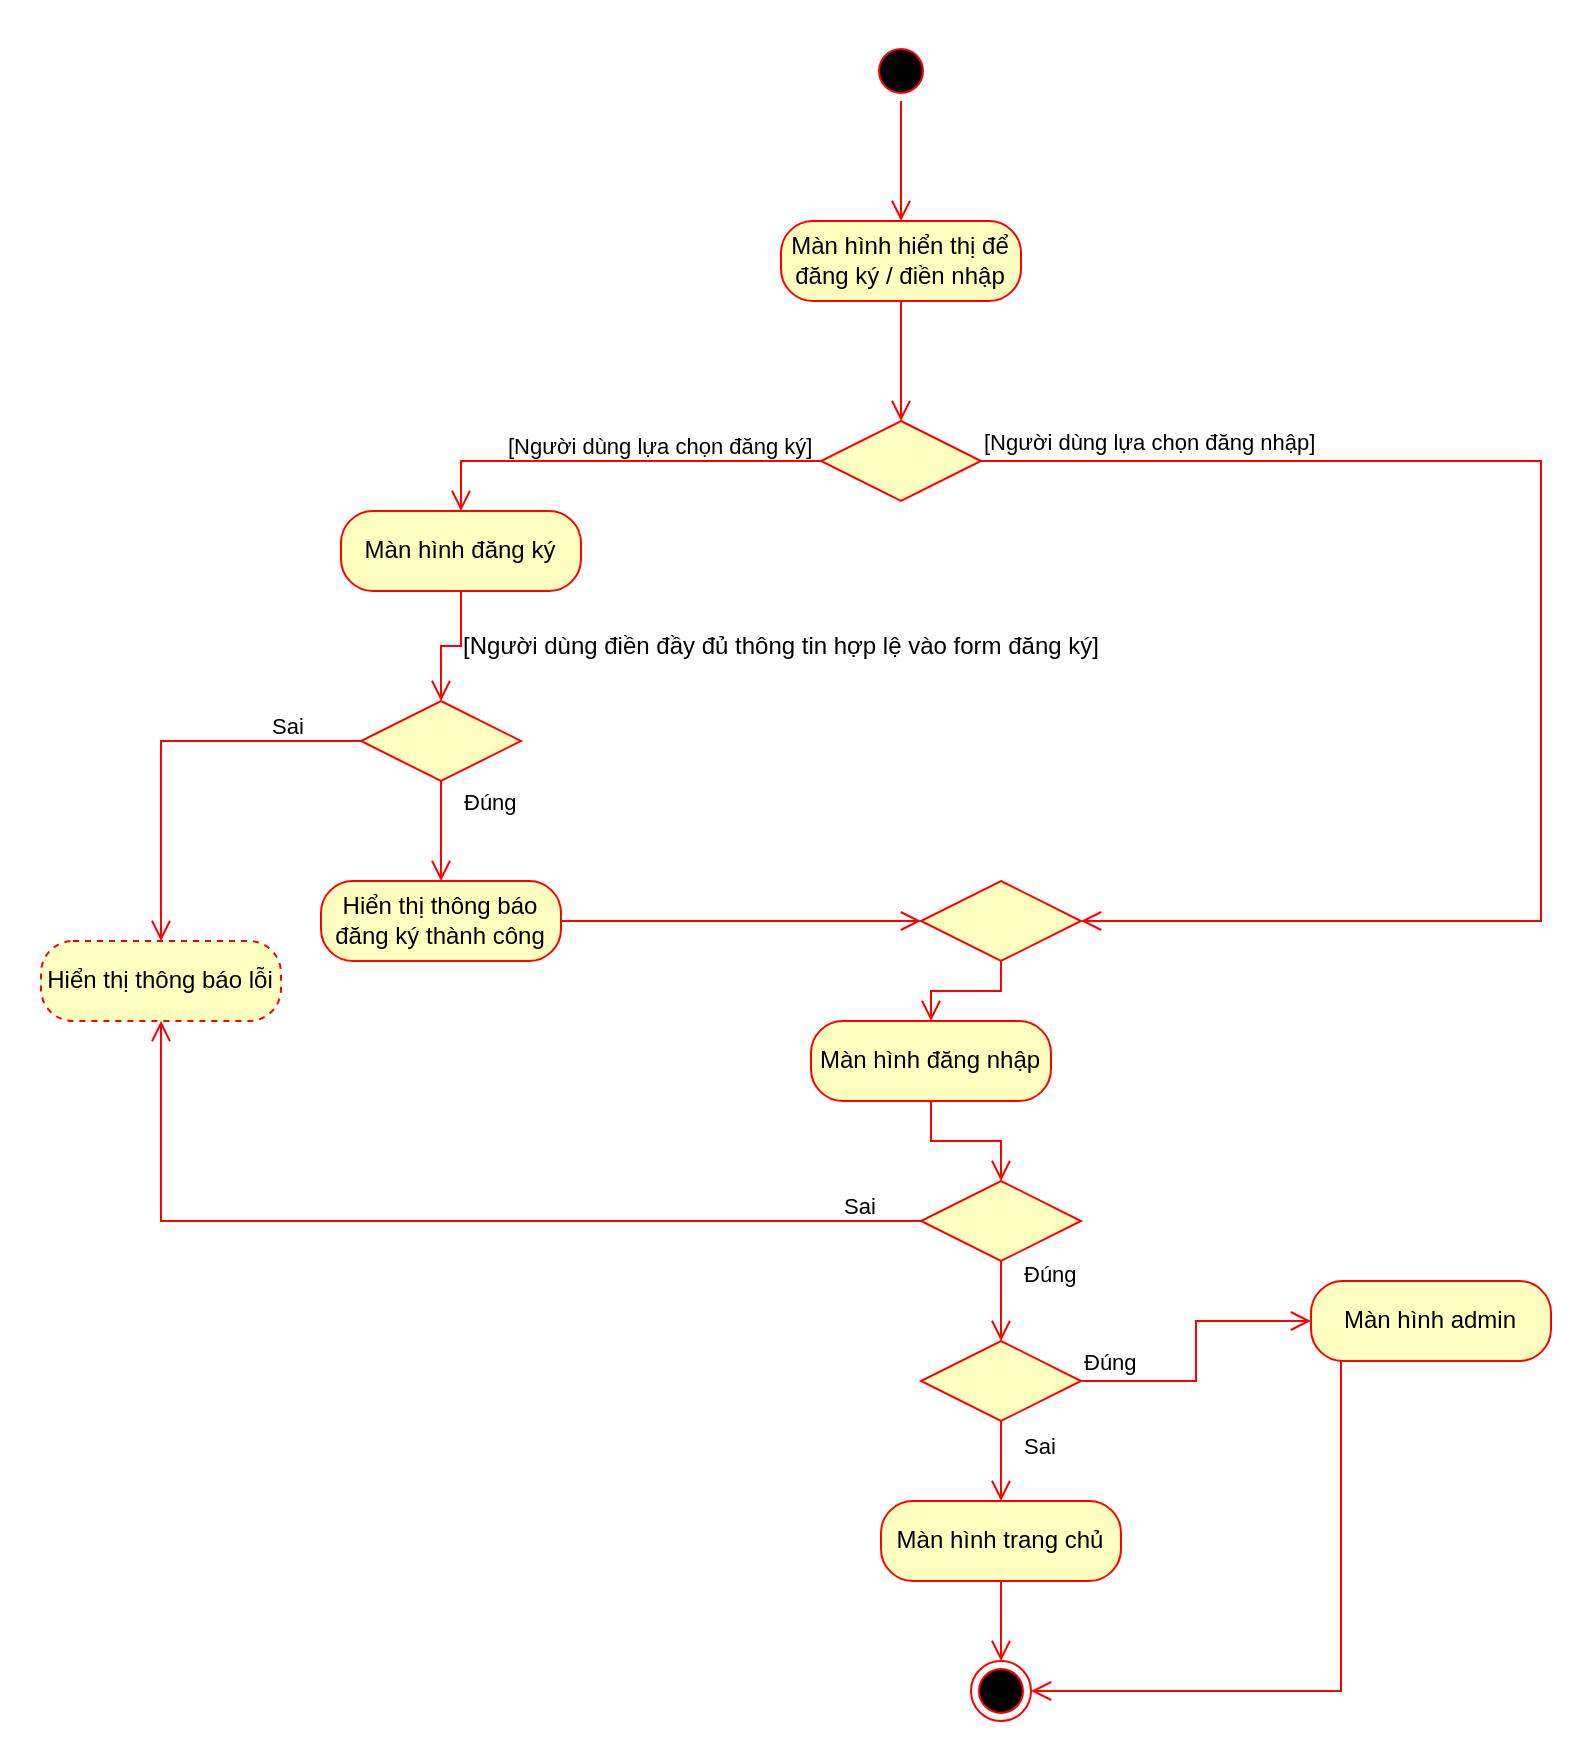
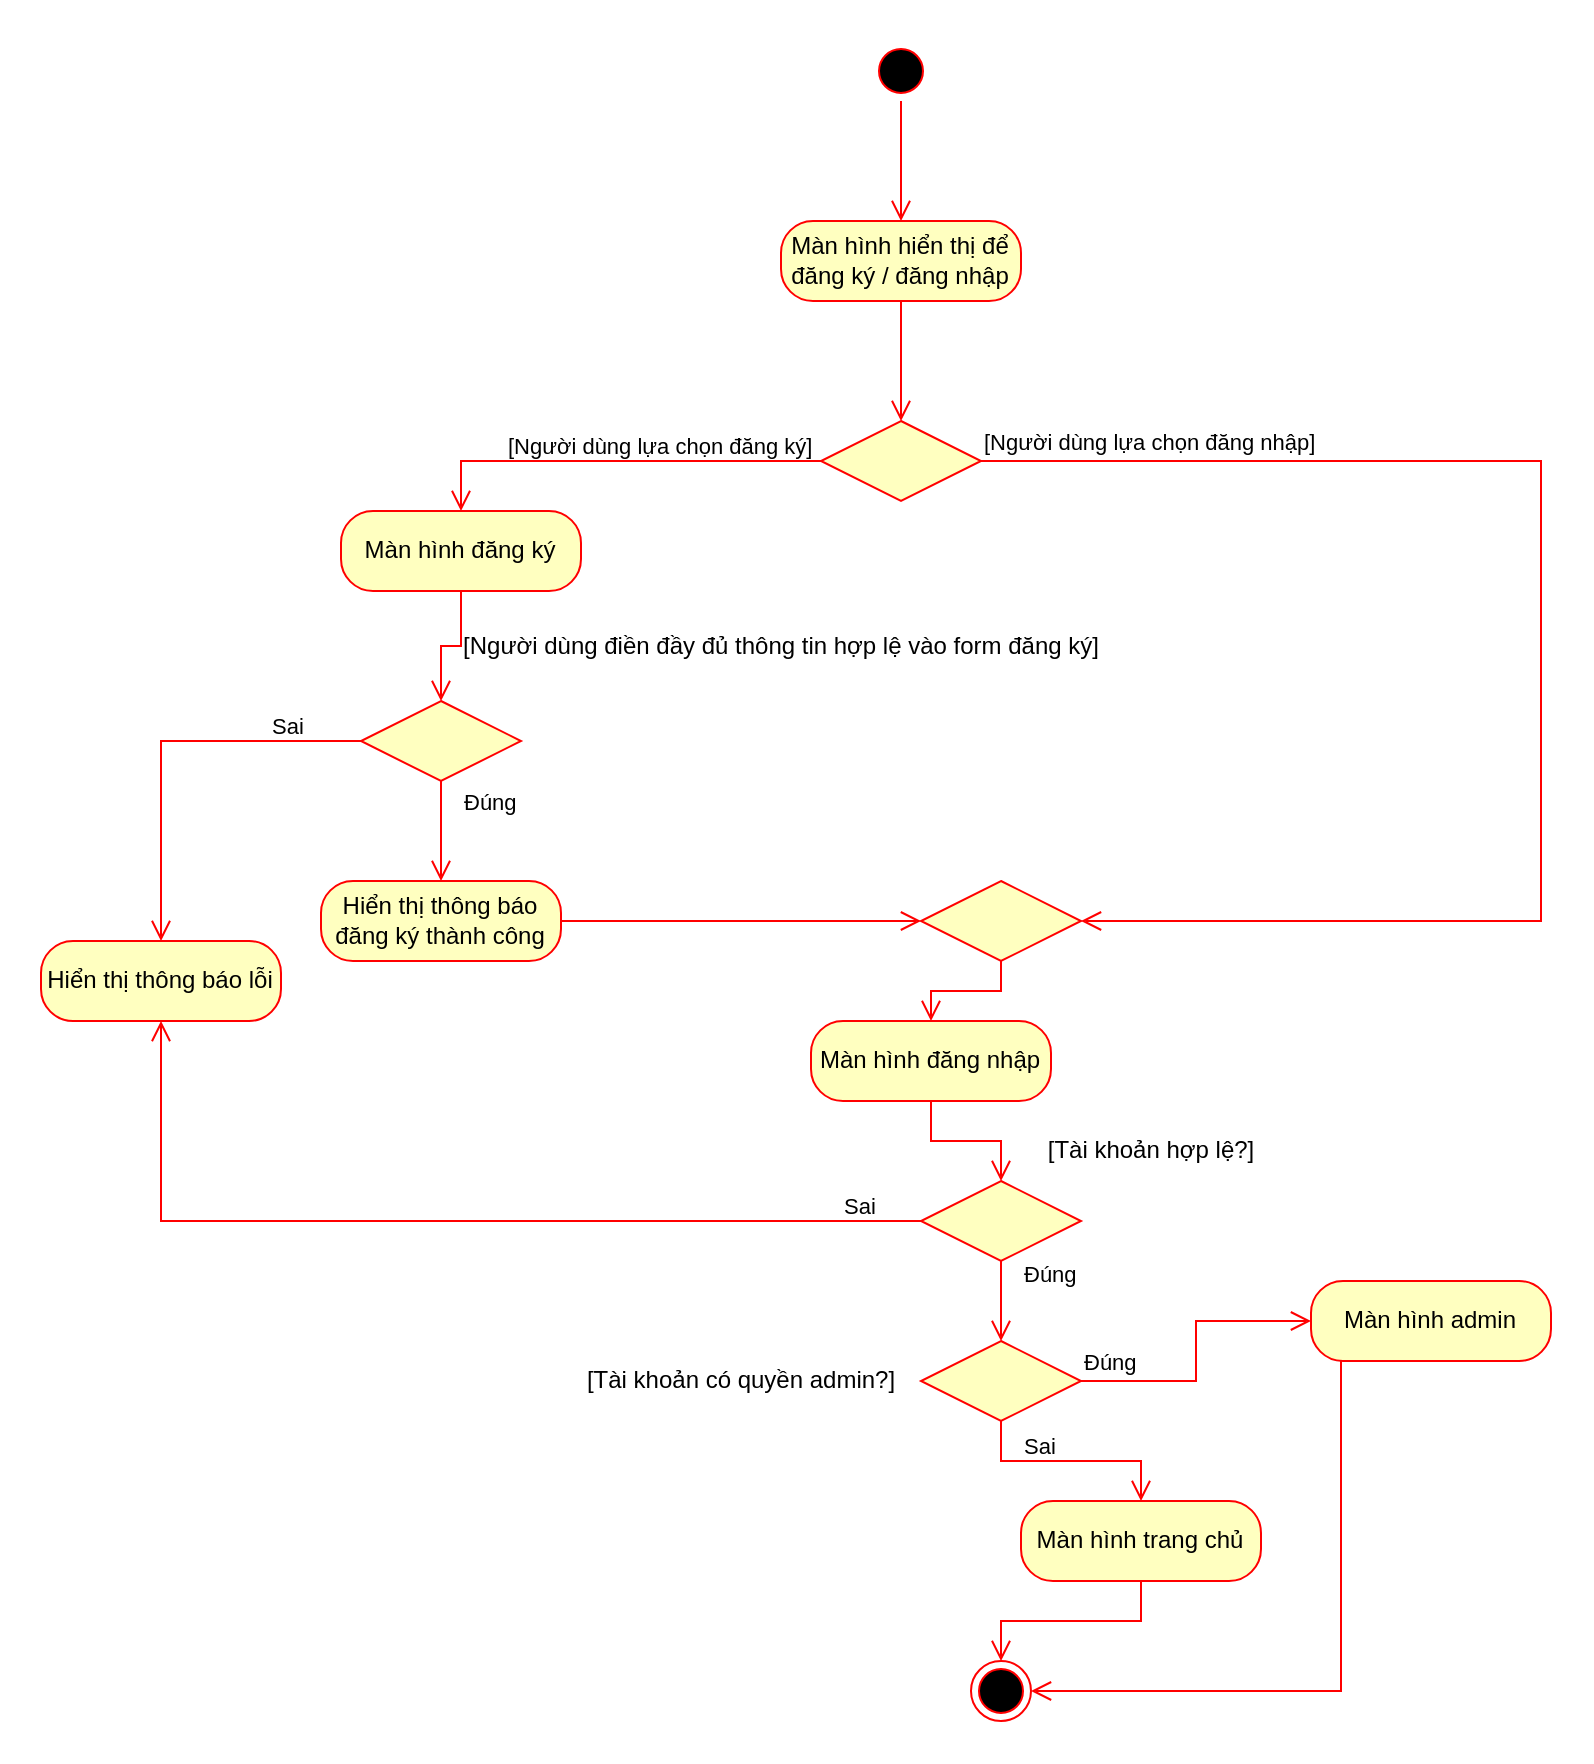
(901, 261) -> (901, 261)
(161, 981) -> (161, 981)
none -> (1151, 1151)
none -> (741, 1381)
(1001, 1541) -> (1141, 1541)
